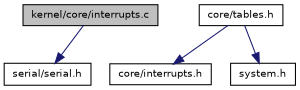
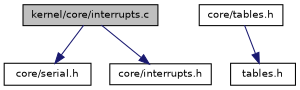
(205, 42) -> (121, 41)
(48, 74) -> (48, 74)
(263, 74) -> (263, 74)
